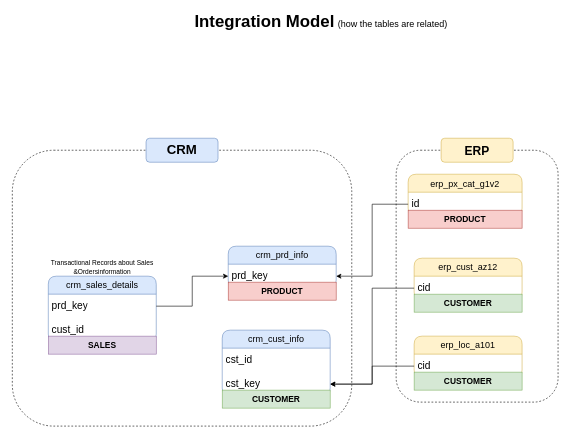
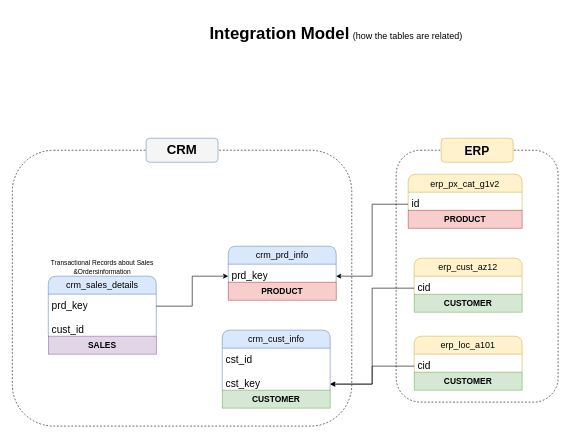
(321, 21) -> (336, 33)
(182, 150) -> (182, 150)
